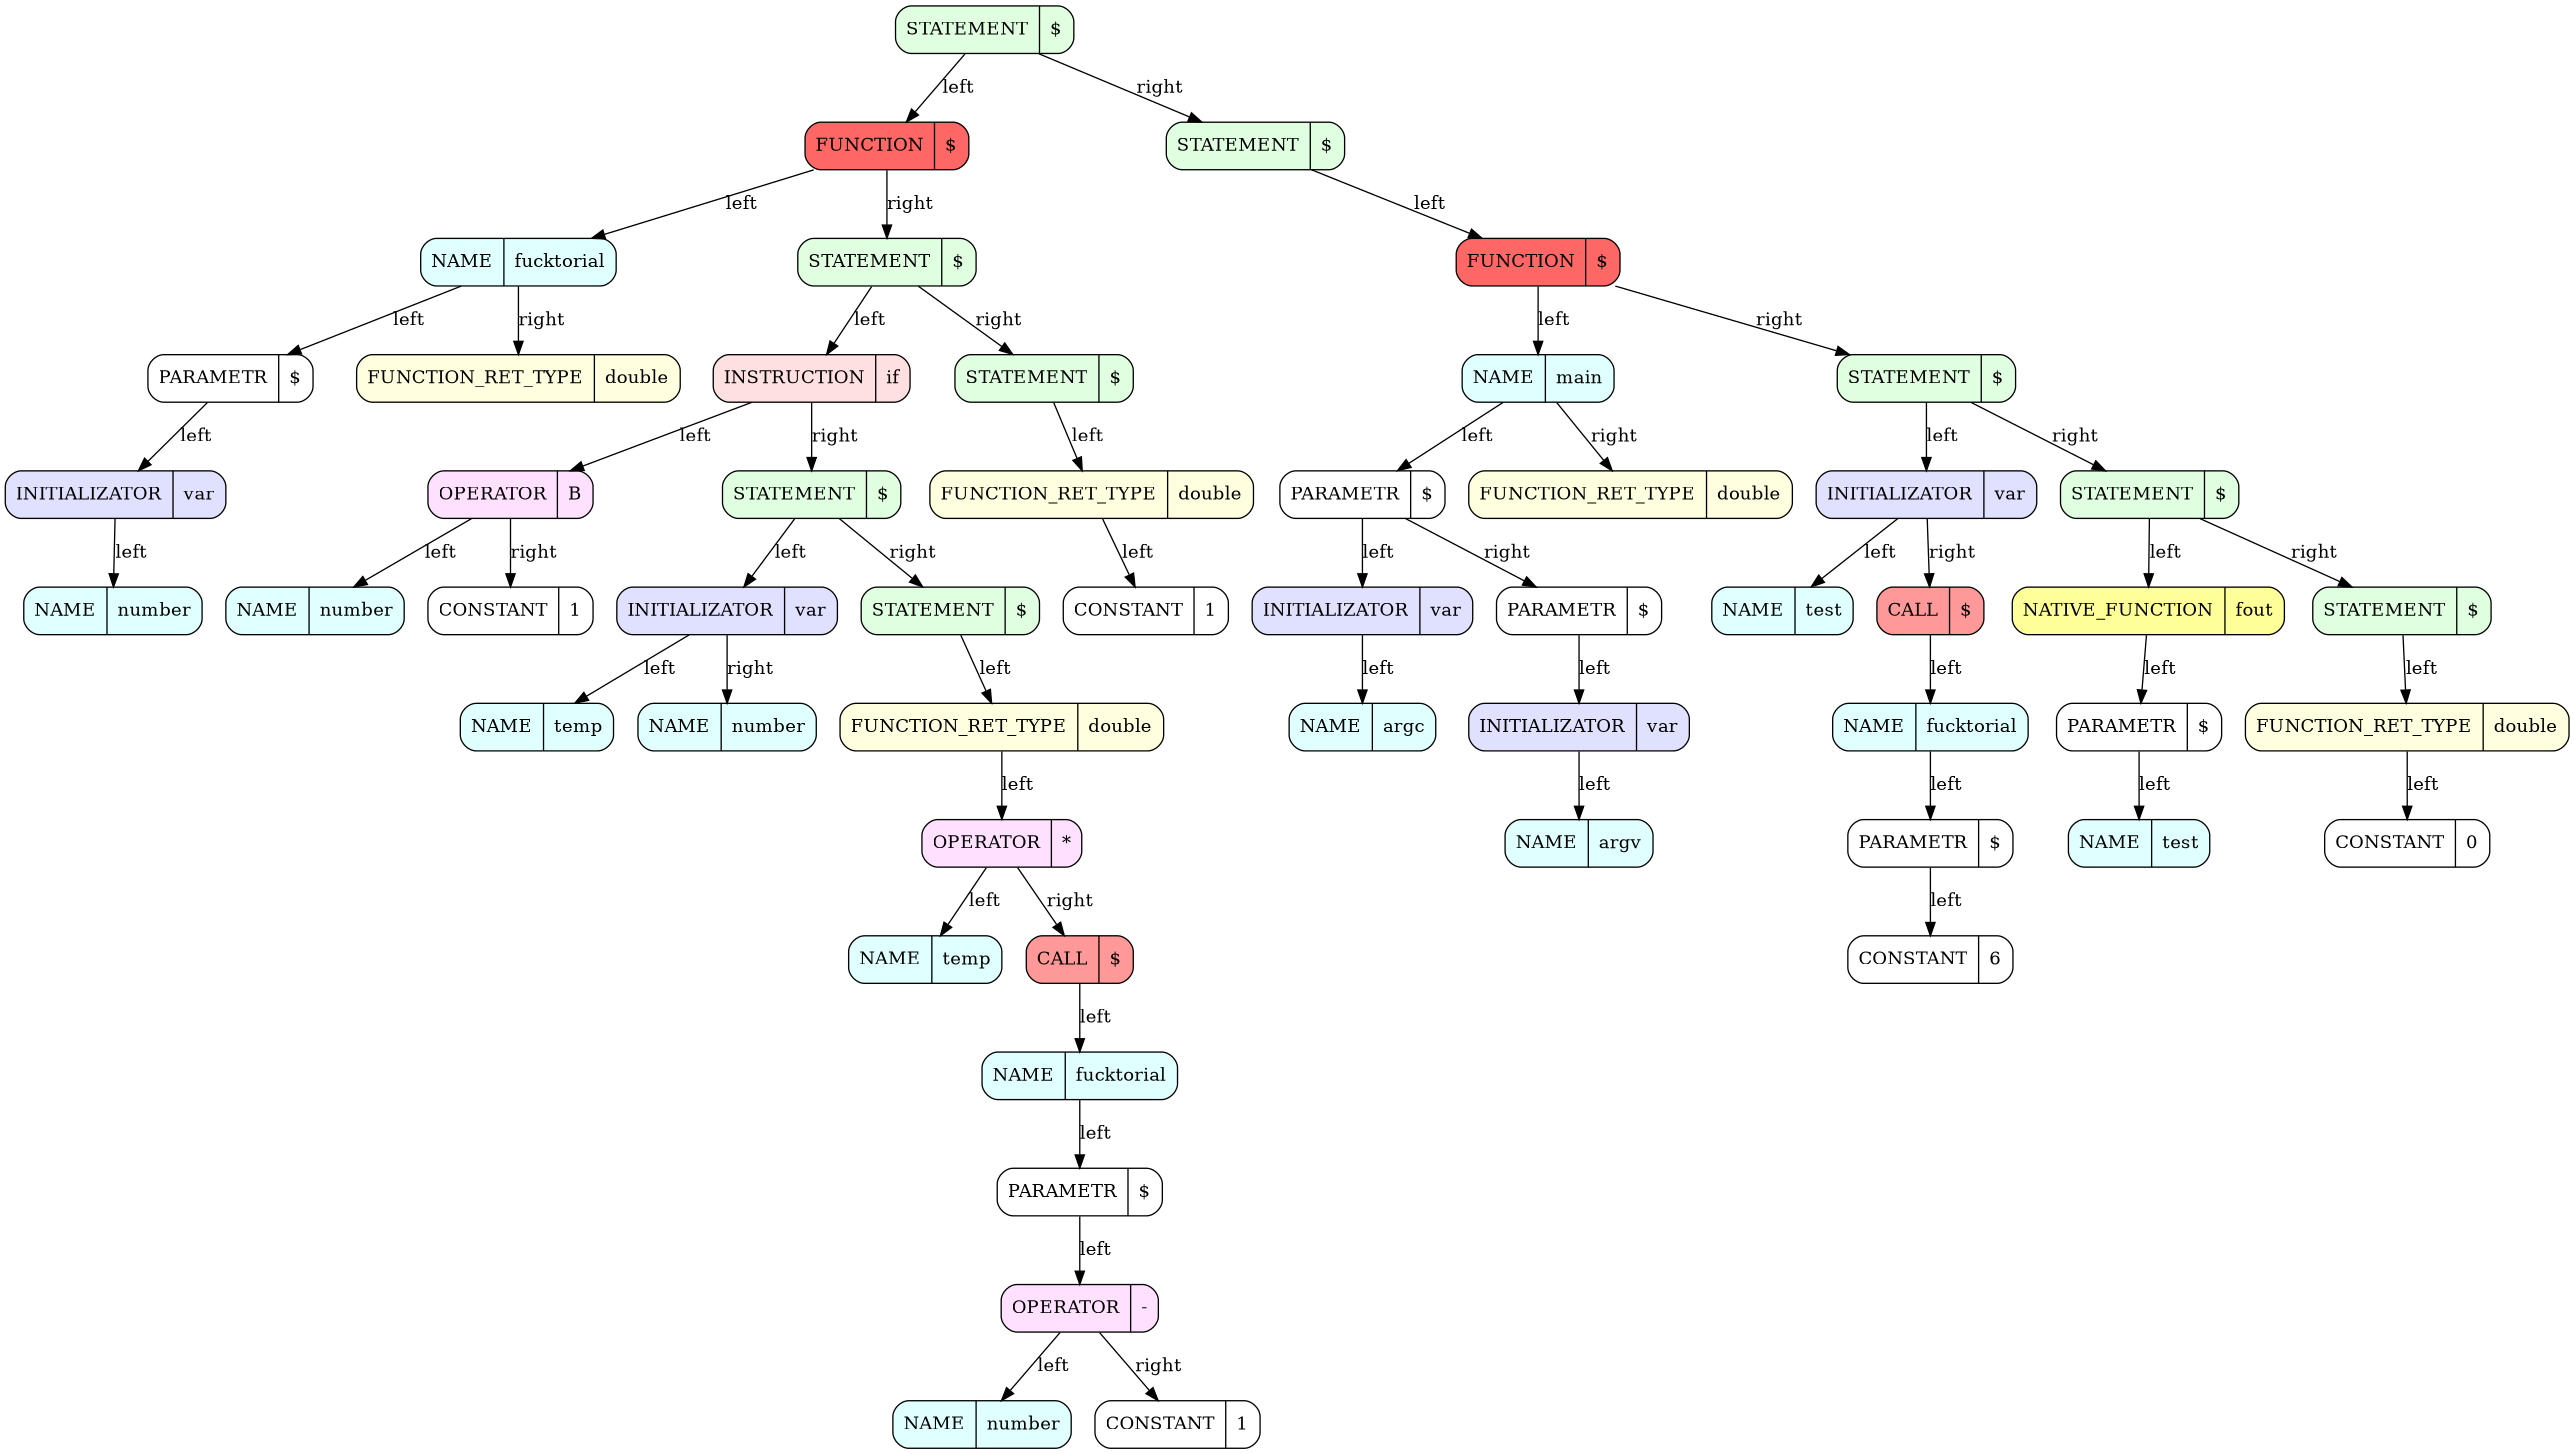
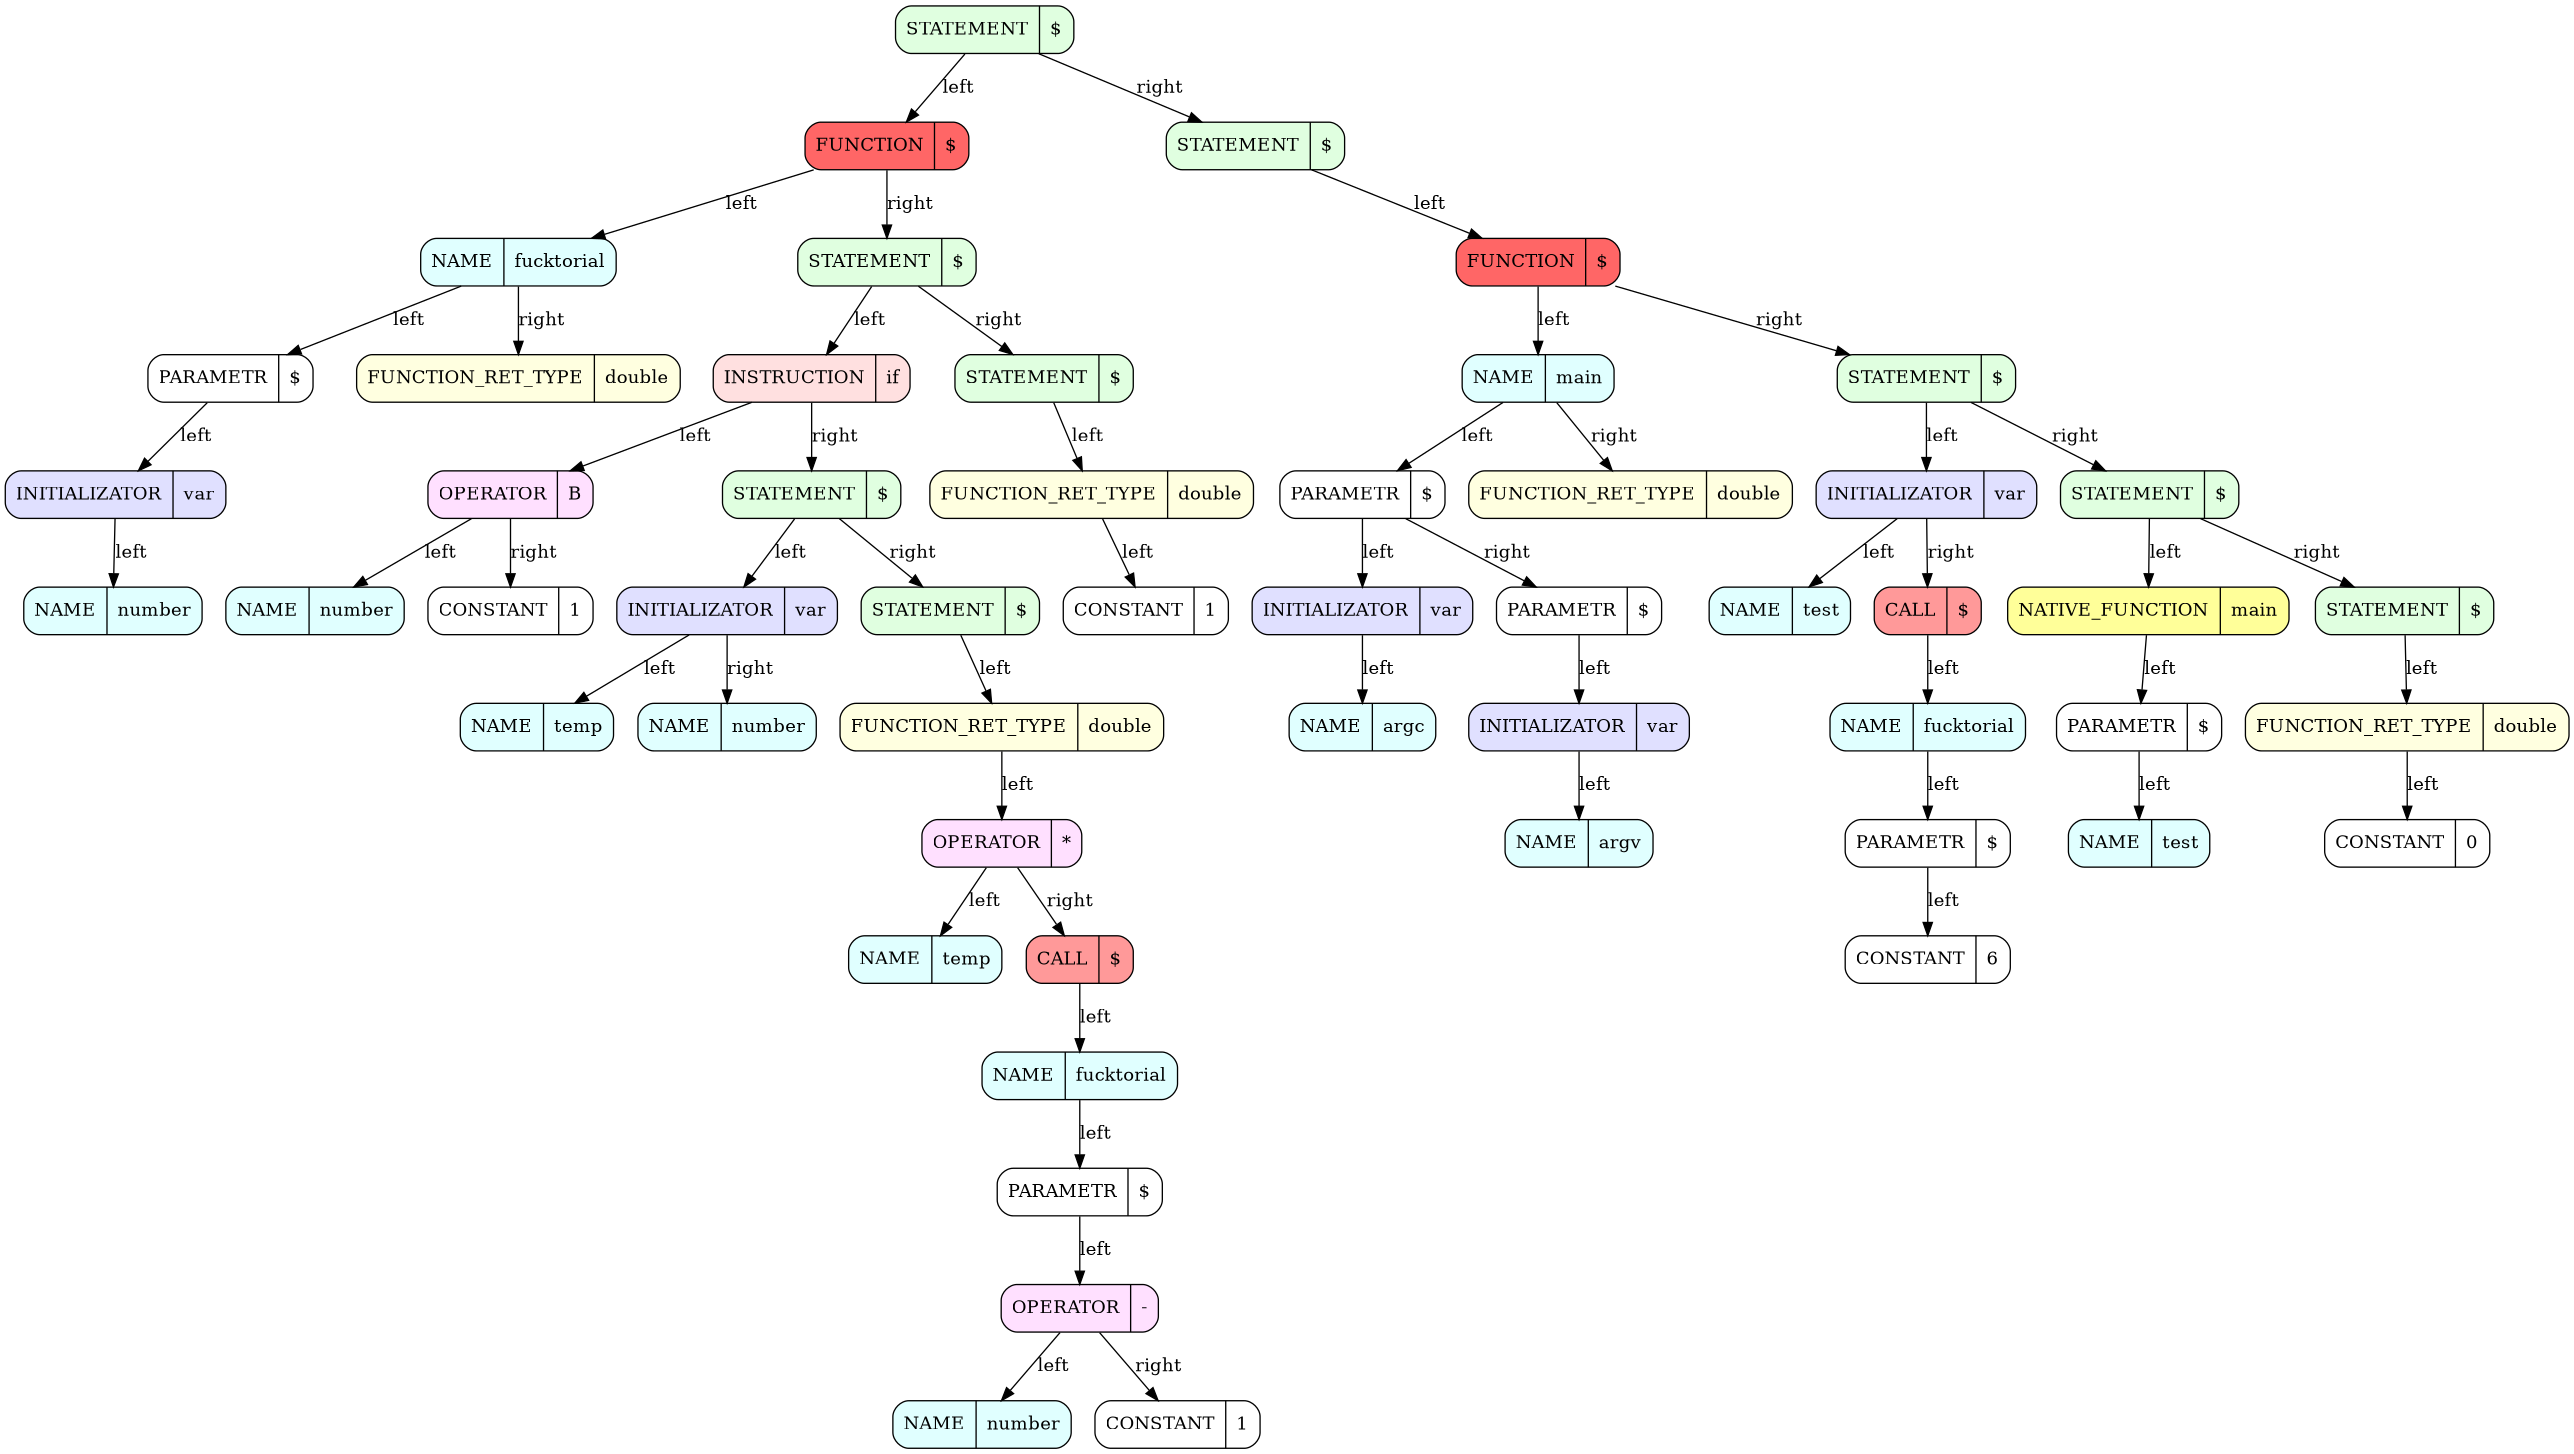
(2255, 610) -> (2255, 610)
